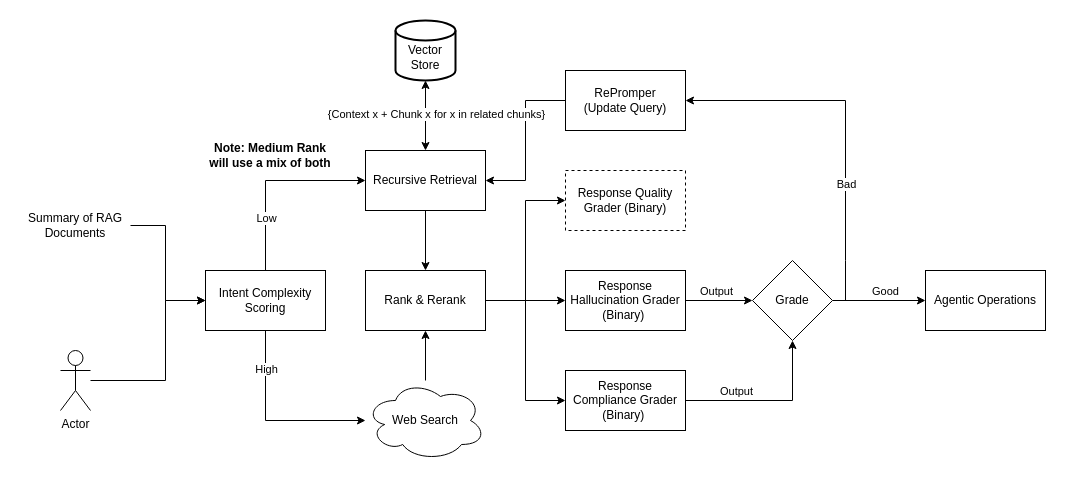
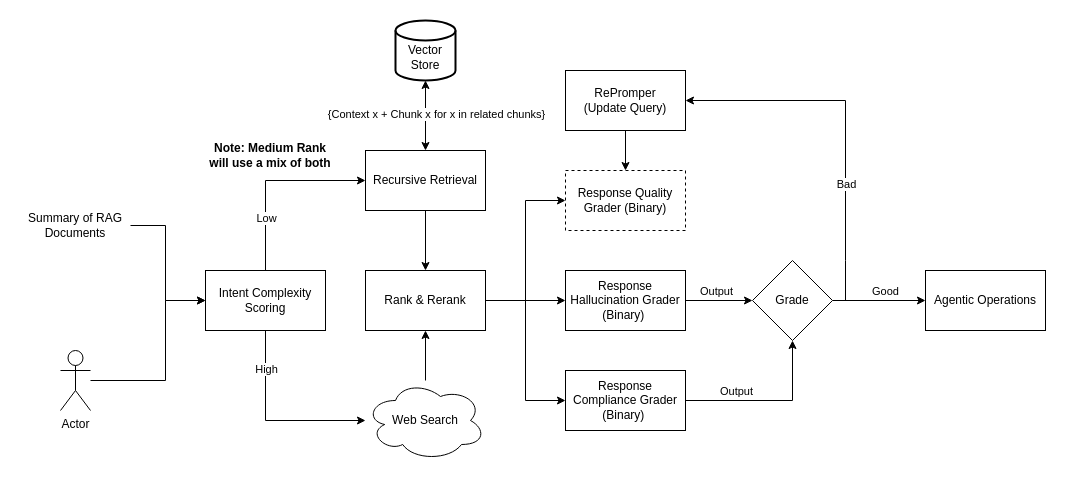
(526, 167) -> (626, 147)
